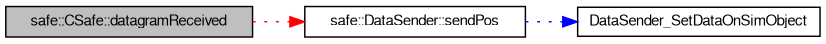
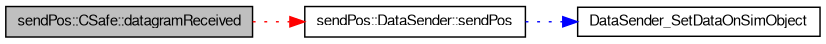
(129, 22) -> (129, 22)
(415, 22) -> (415, 22)
